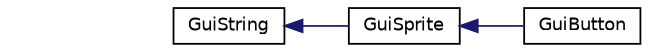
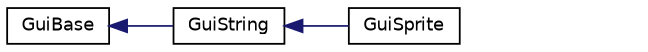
none -> (58, 26)
(582, 26) -> none
